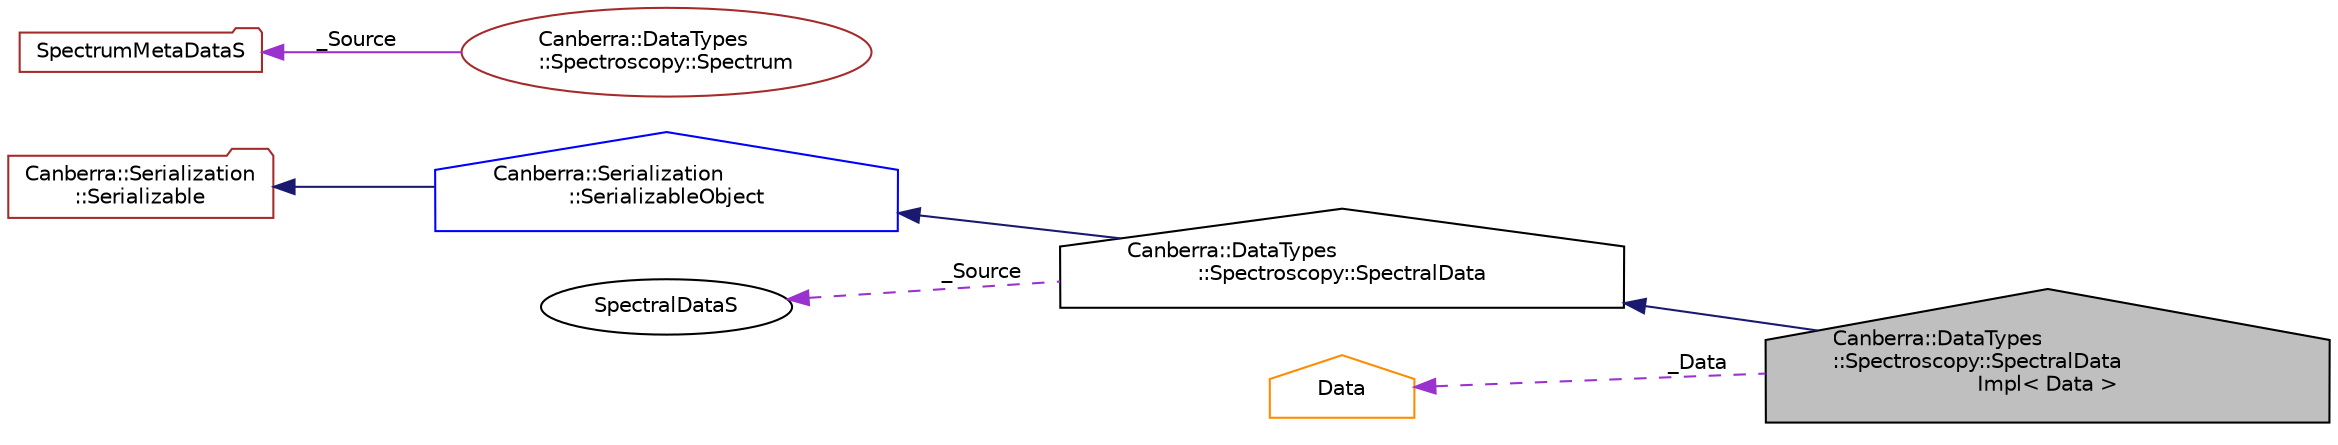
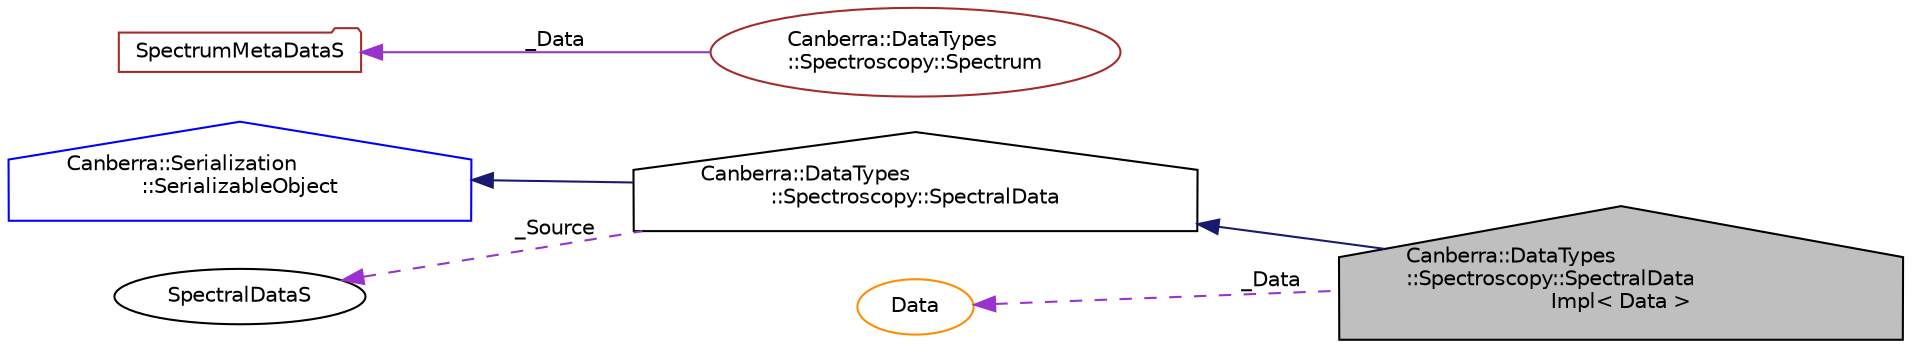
(354, 41) -> (552, 41)
(141, 187) -> none
(1342, 390) -> (916, 307)
